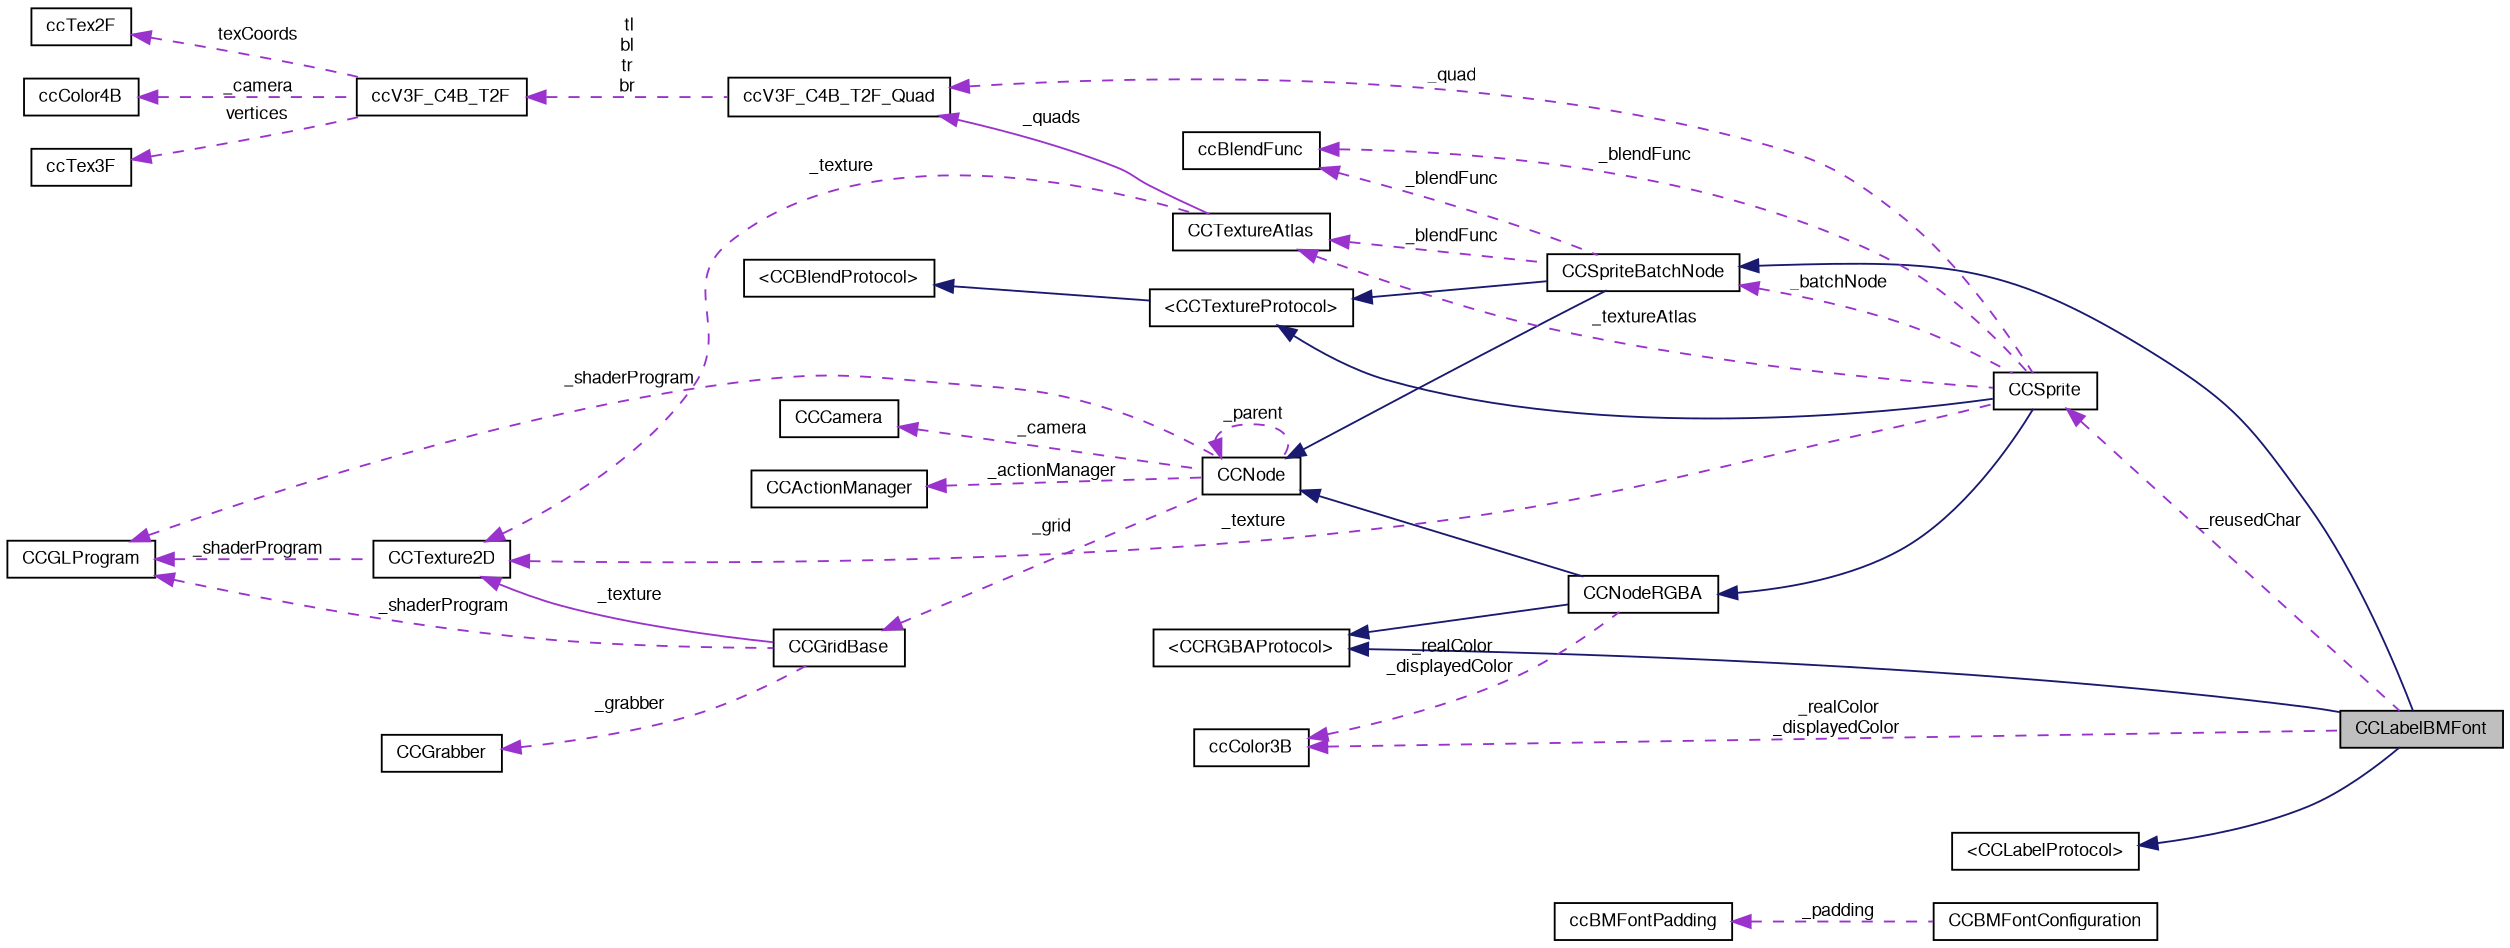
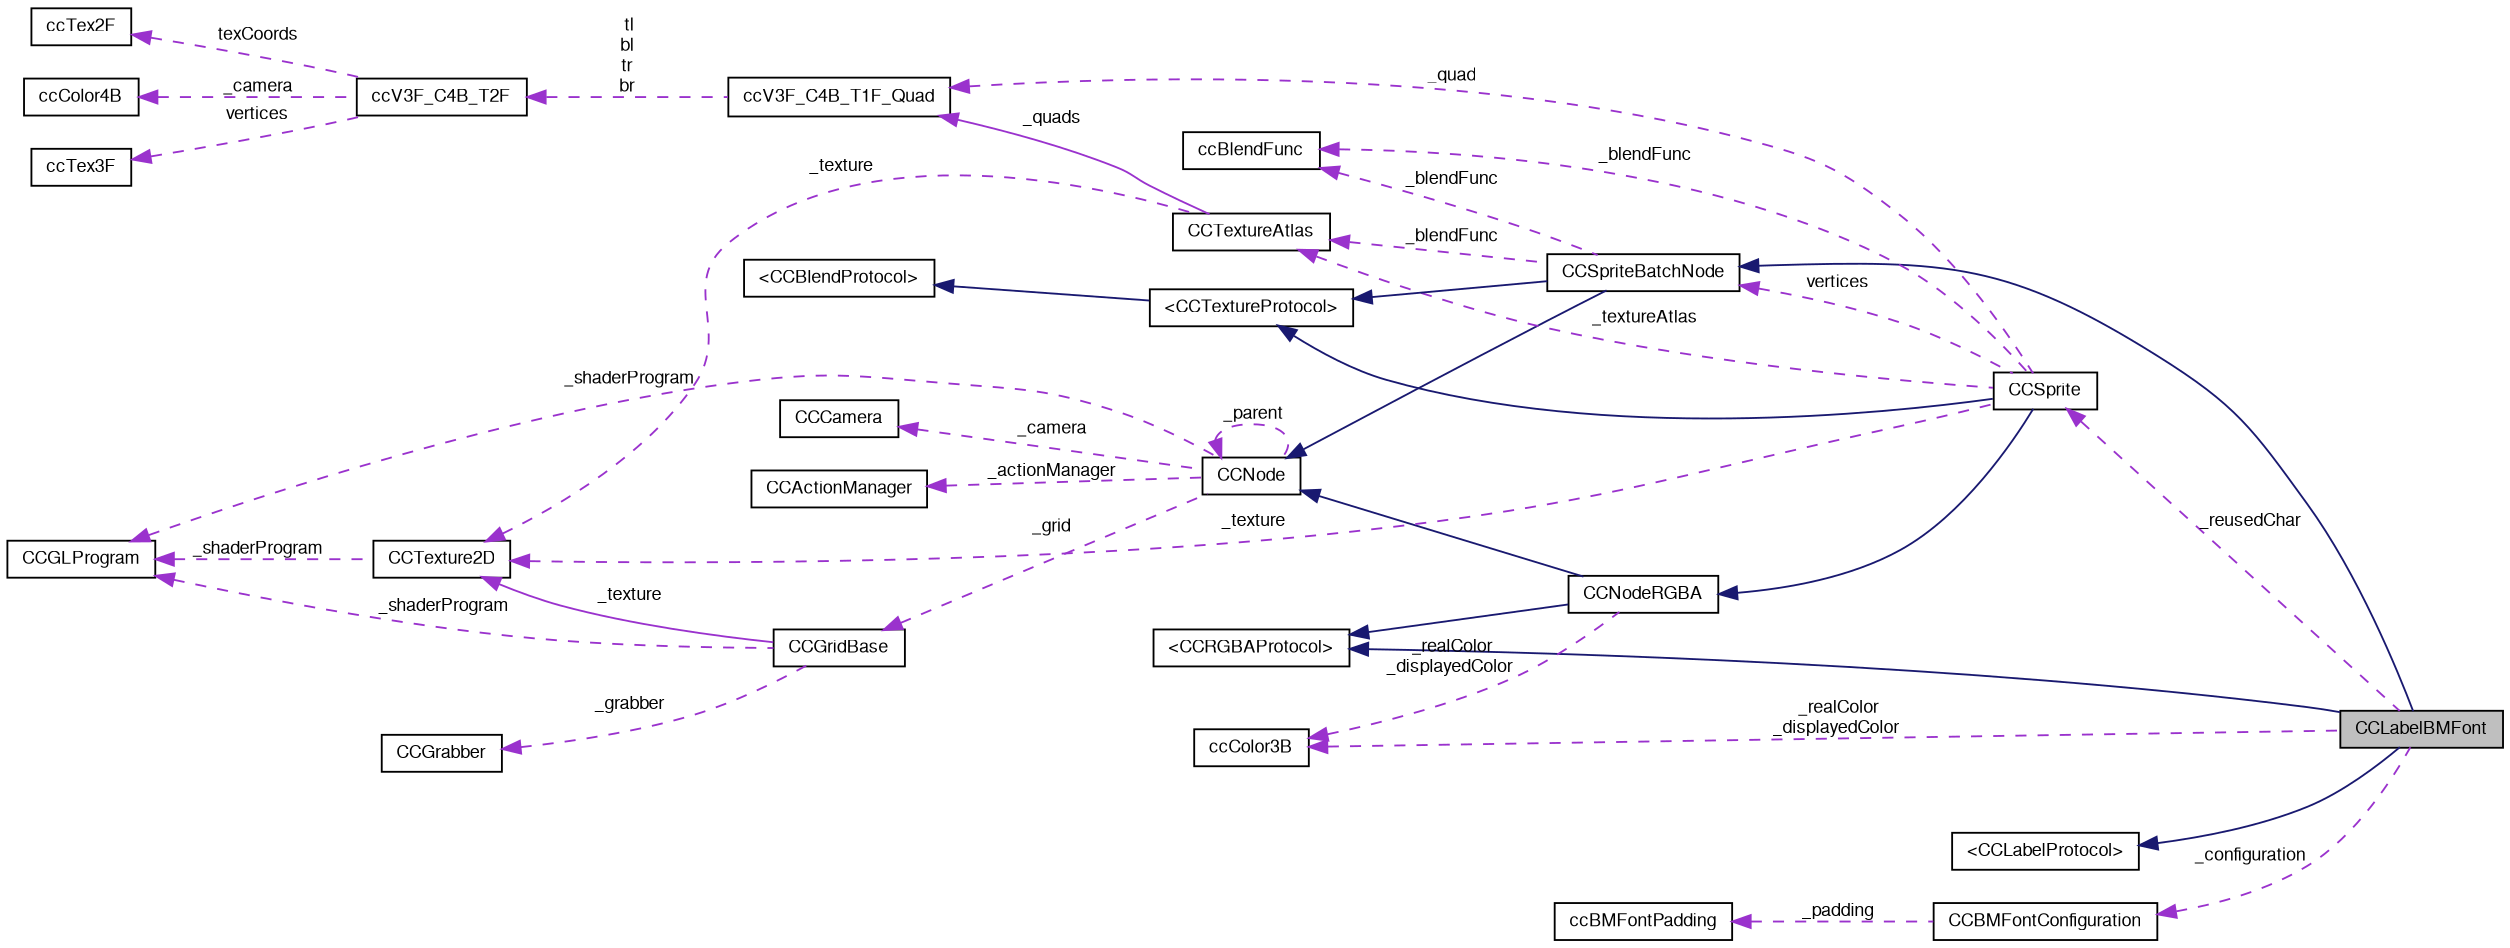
(839, 97) -> (839, 97)
(1837, 283) -> (1837, 283)
none -> (2315, 860)
